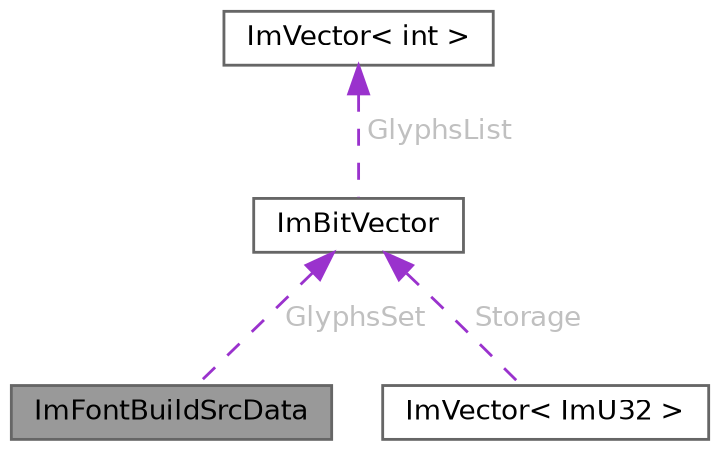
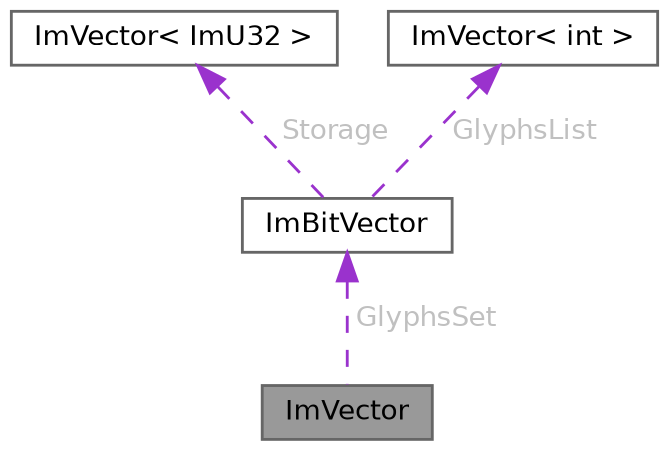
(464, 329) -> (270, 142)
(172, 412) -> (347, 412)
